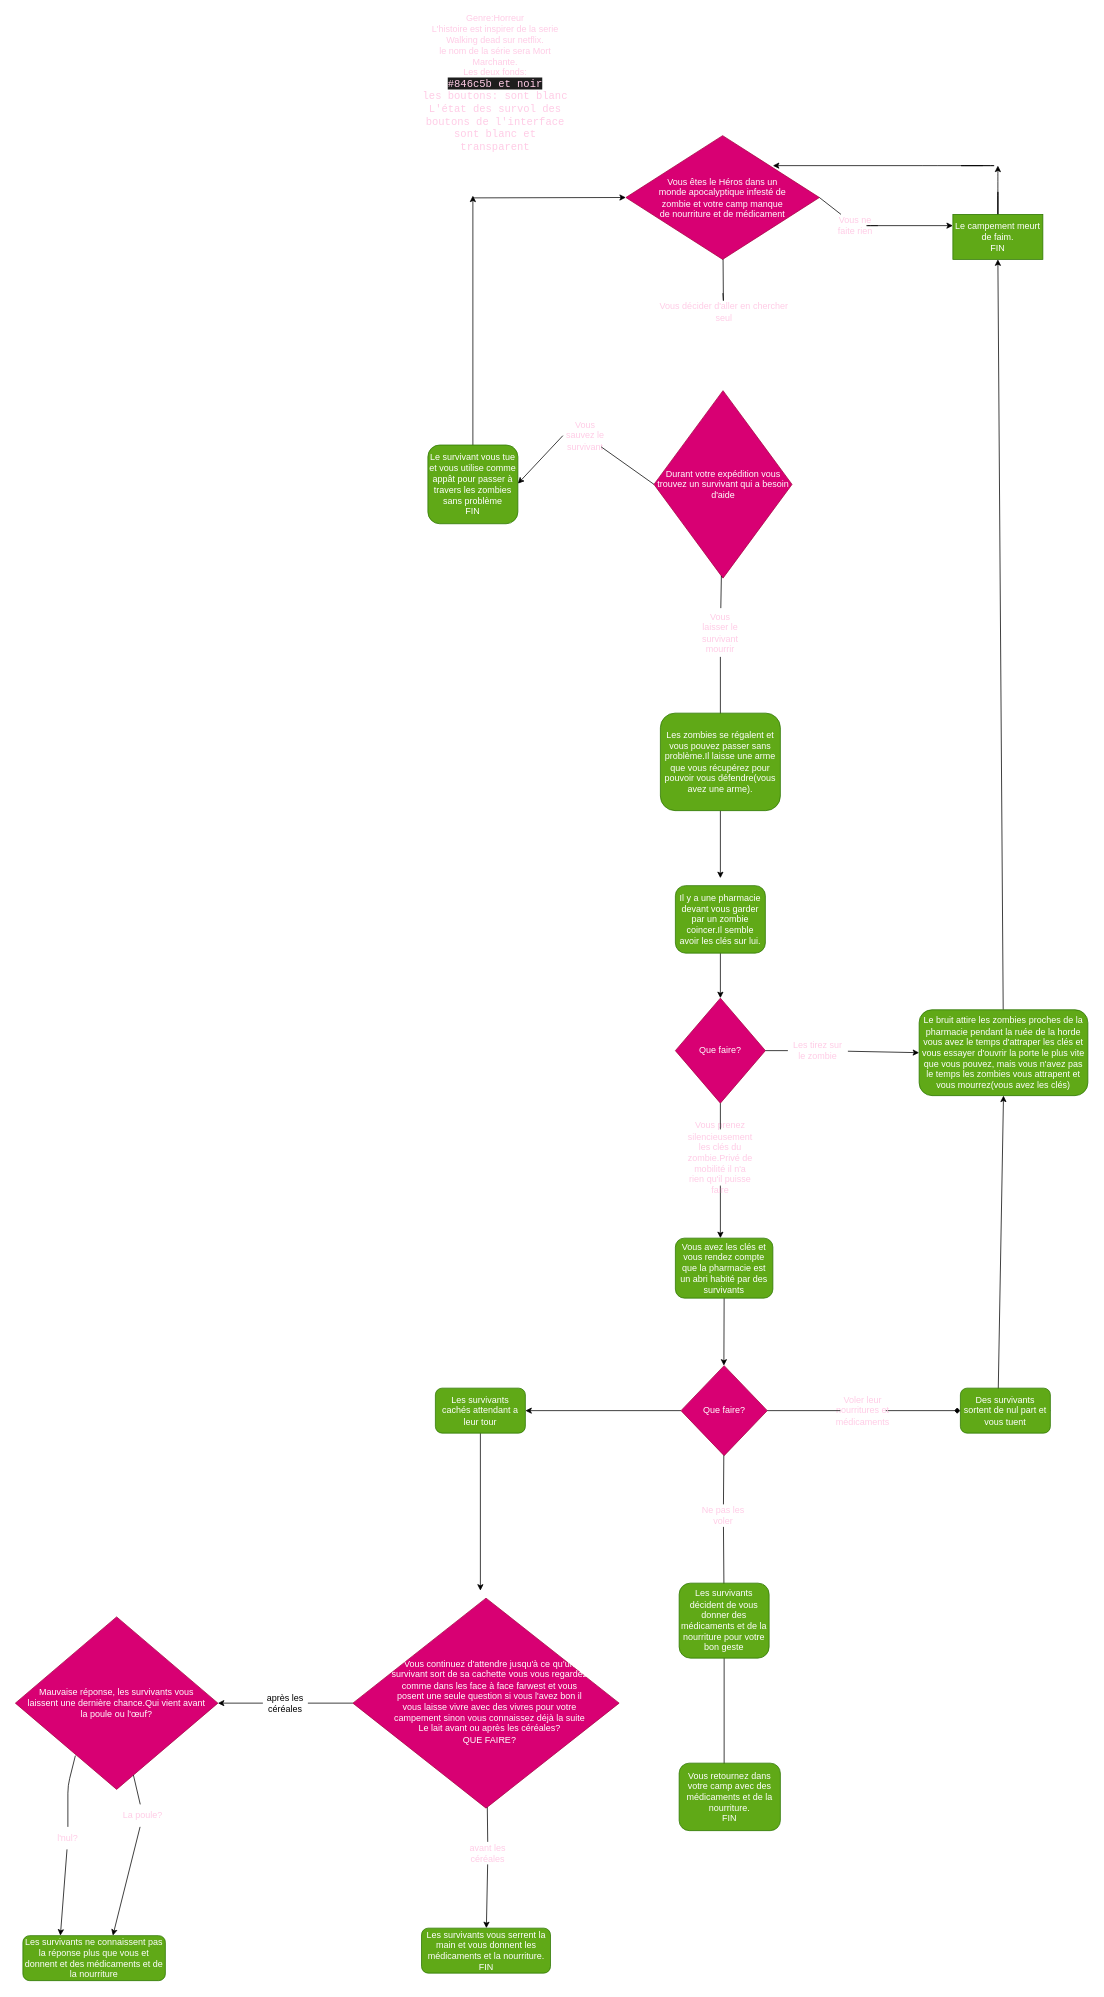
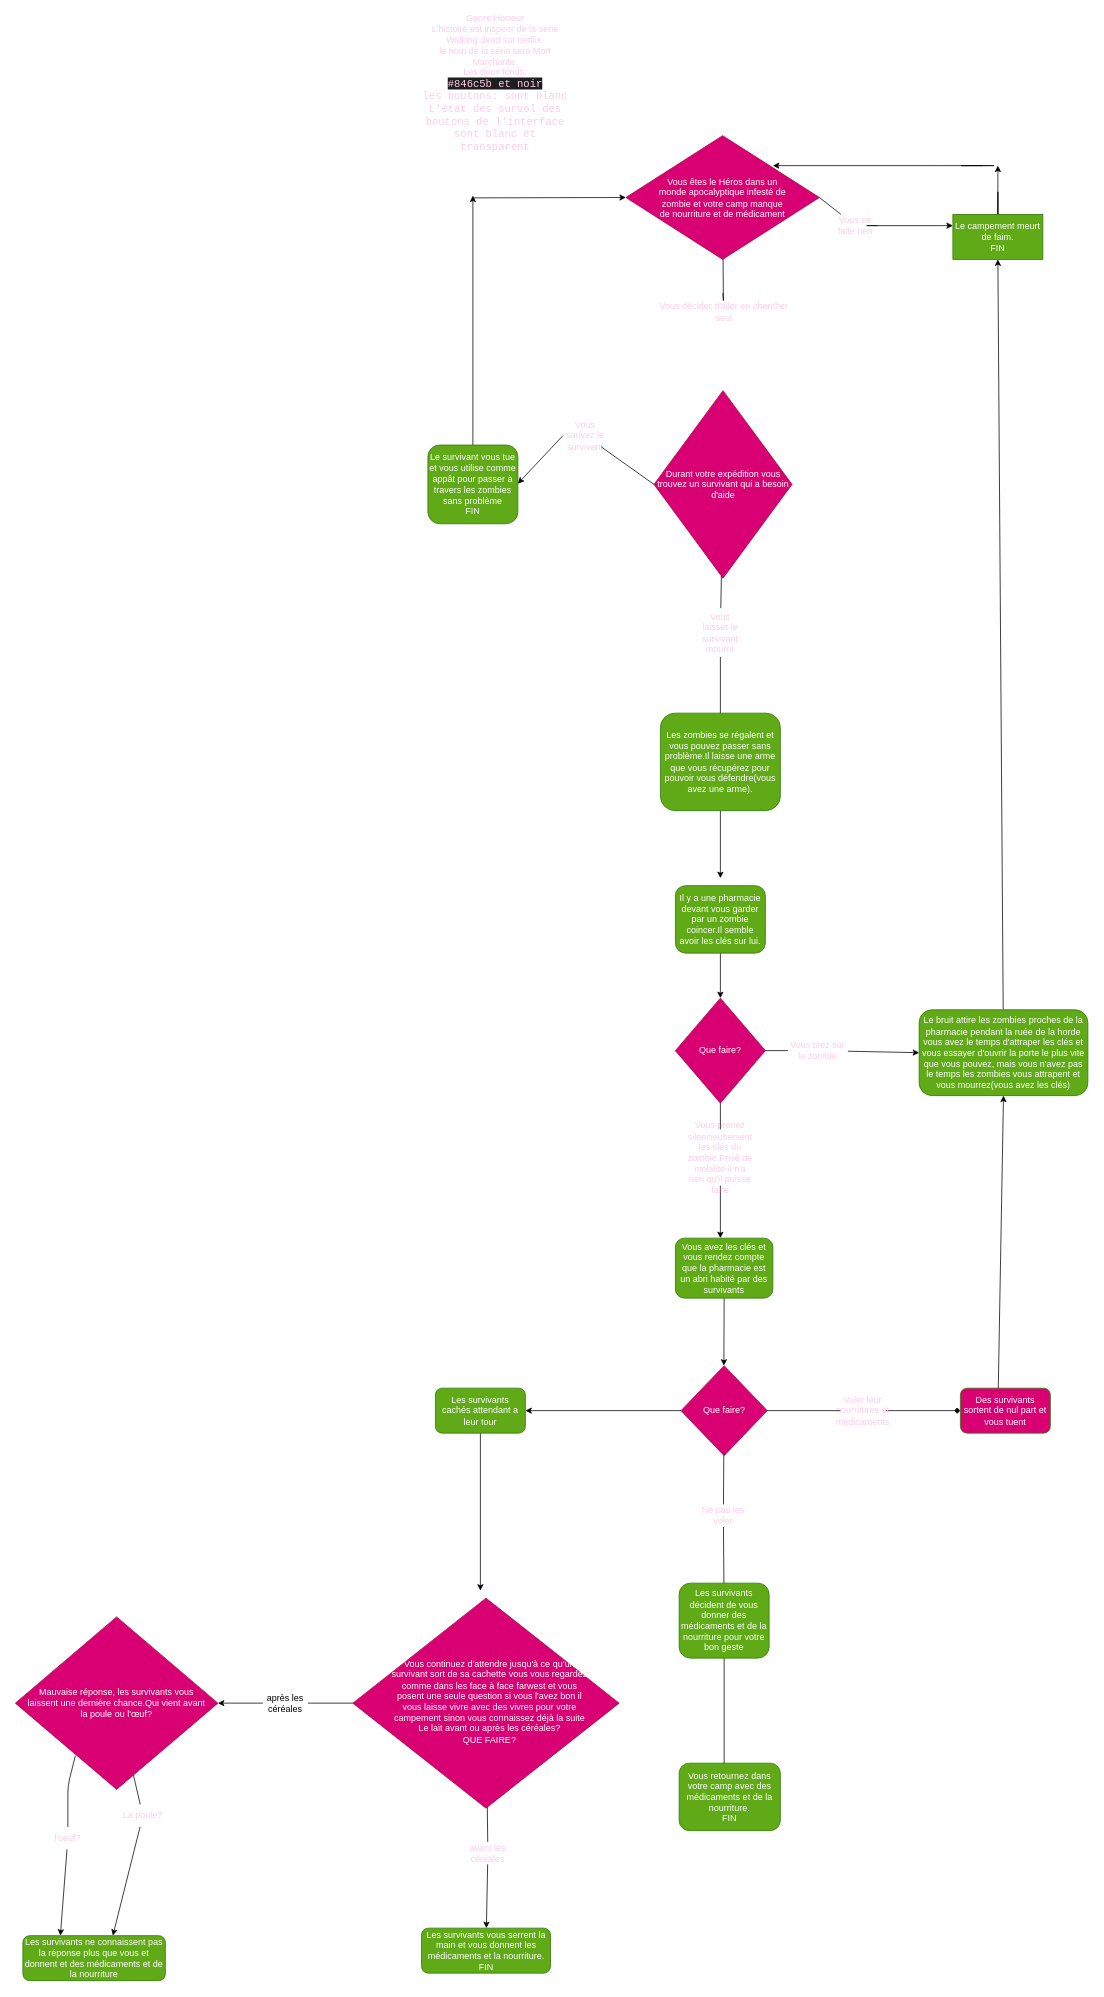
(818, 1050) -> (818, 1050)
(1005, 1410) -> (1005, 1410)
(68, 1838) -> (68, 1838)
